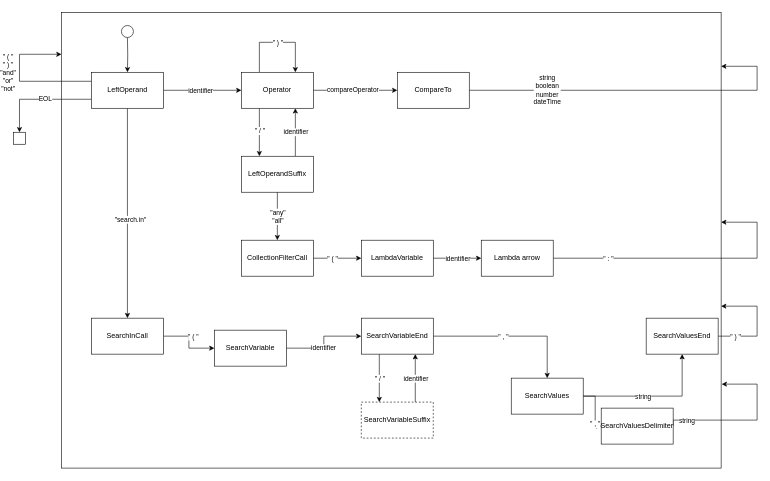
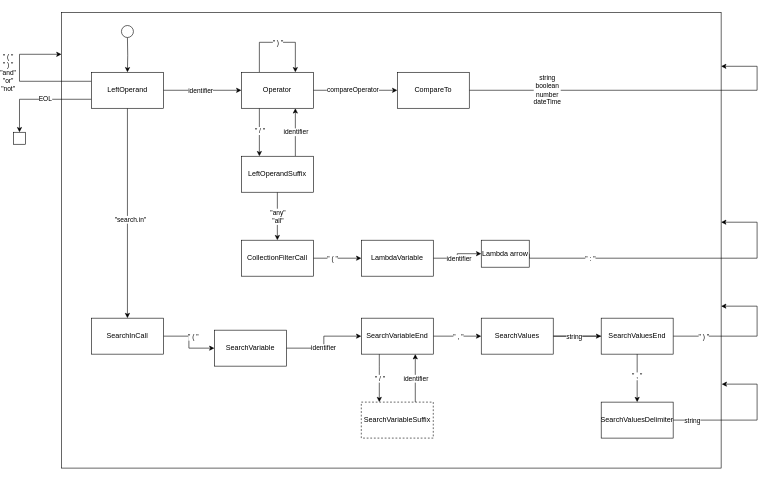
(518, 258) -> (506, 254)
(683, 336) -> (638, 336)
(548, 396) -> (518, 336)
(638, 426) -> (638, 420)
